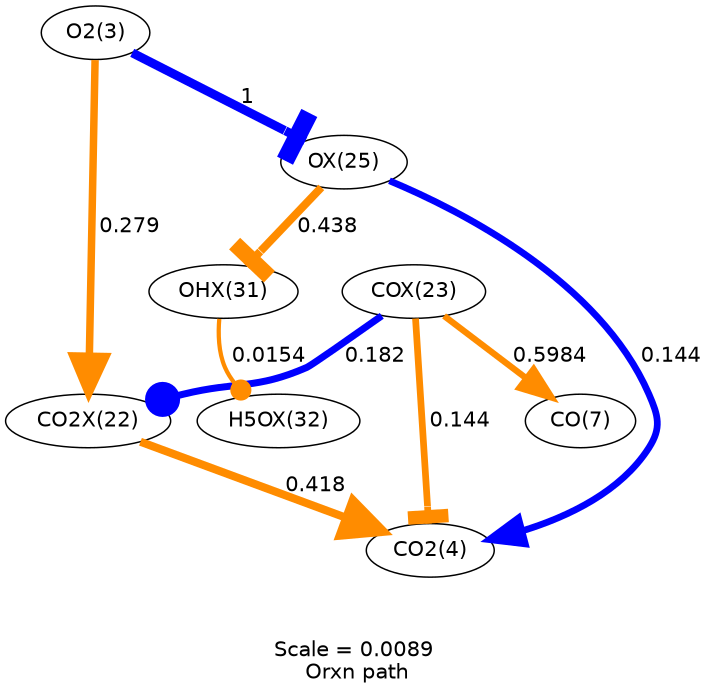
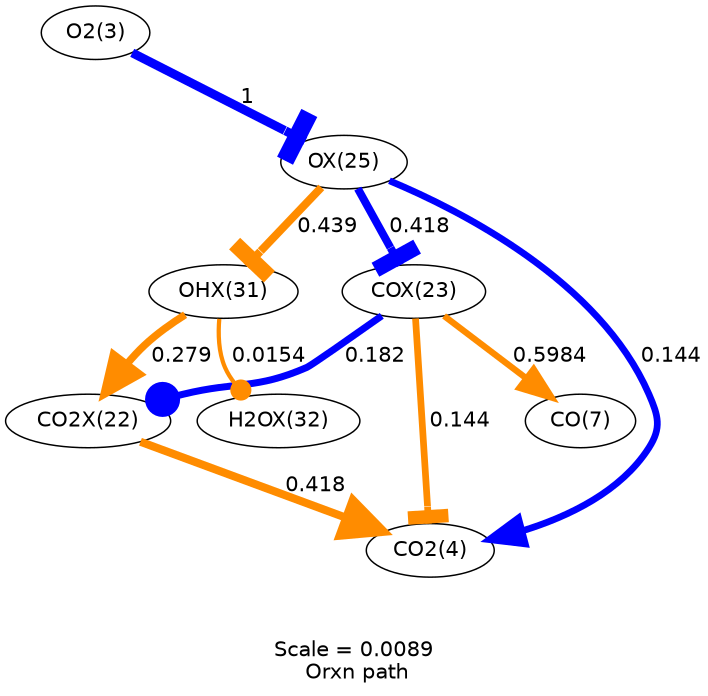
(92, 208) -> (154, 337)
none -> (374, 218)
(325, 227) -> (325, 227)
(279, 421) -> (279, 421)
